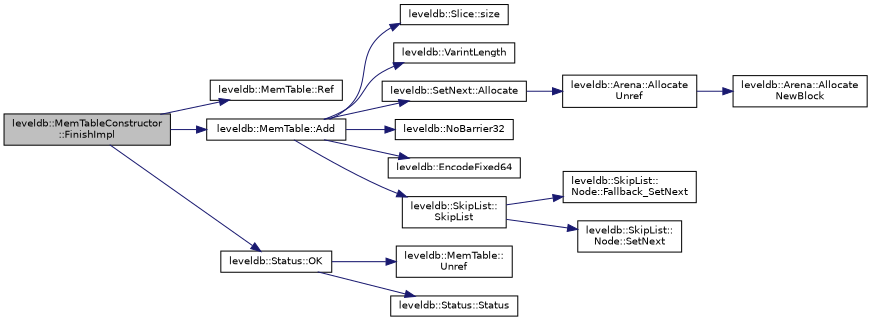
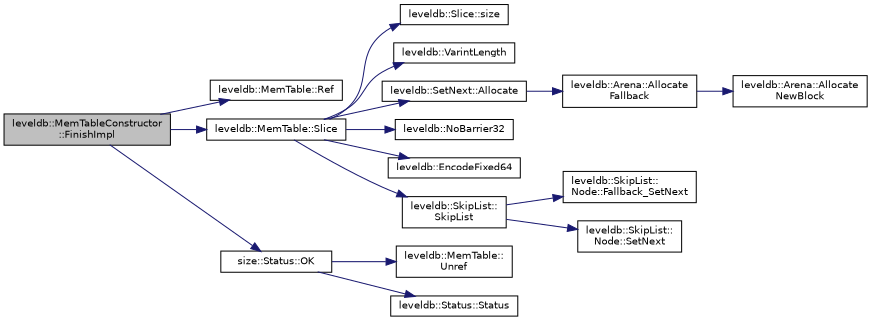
(630, 91) -> (630, 91)
(276, 130) -> (276, 130)
(276, 262) -> (276, 262)
